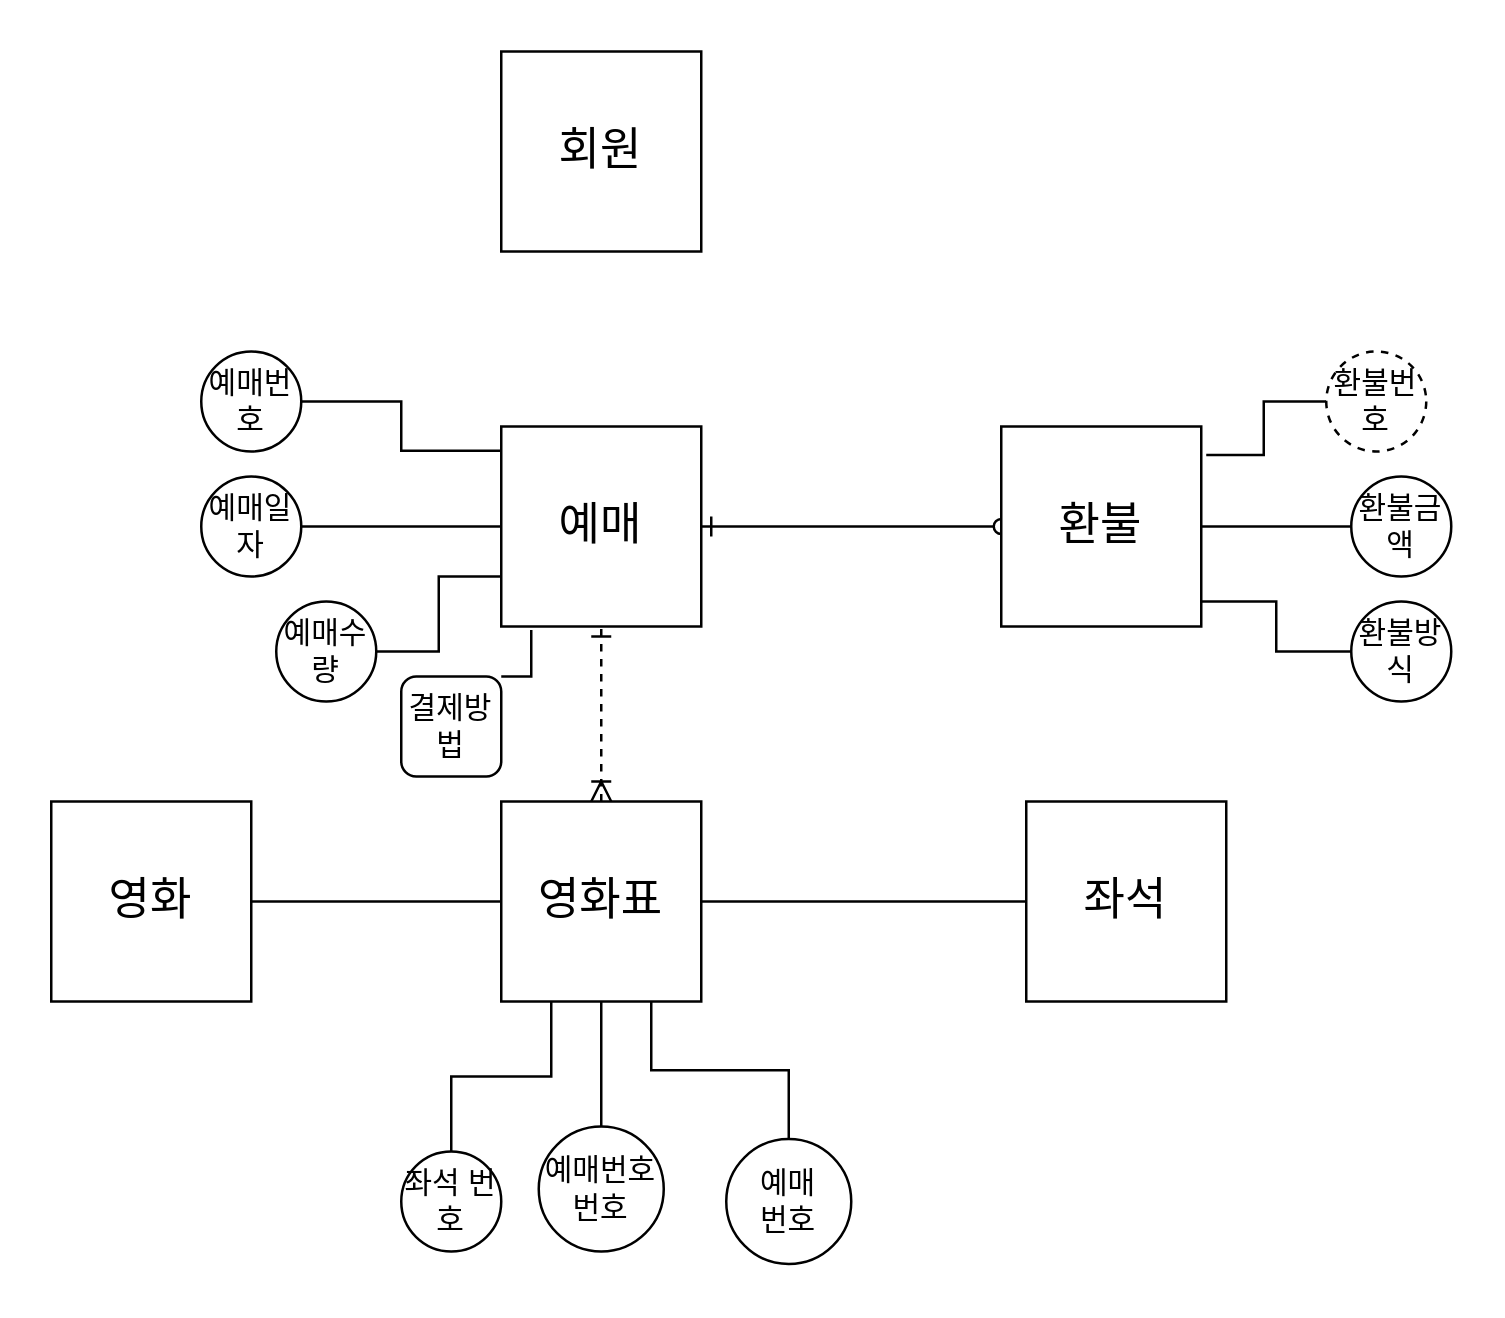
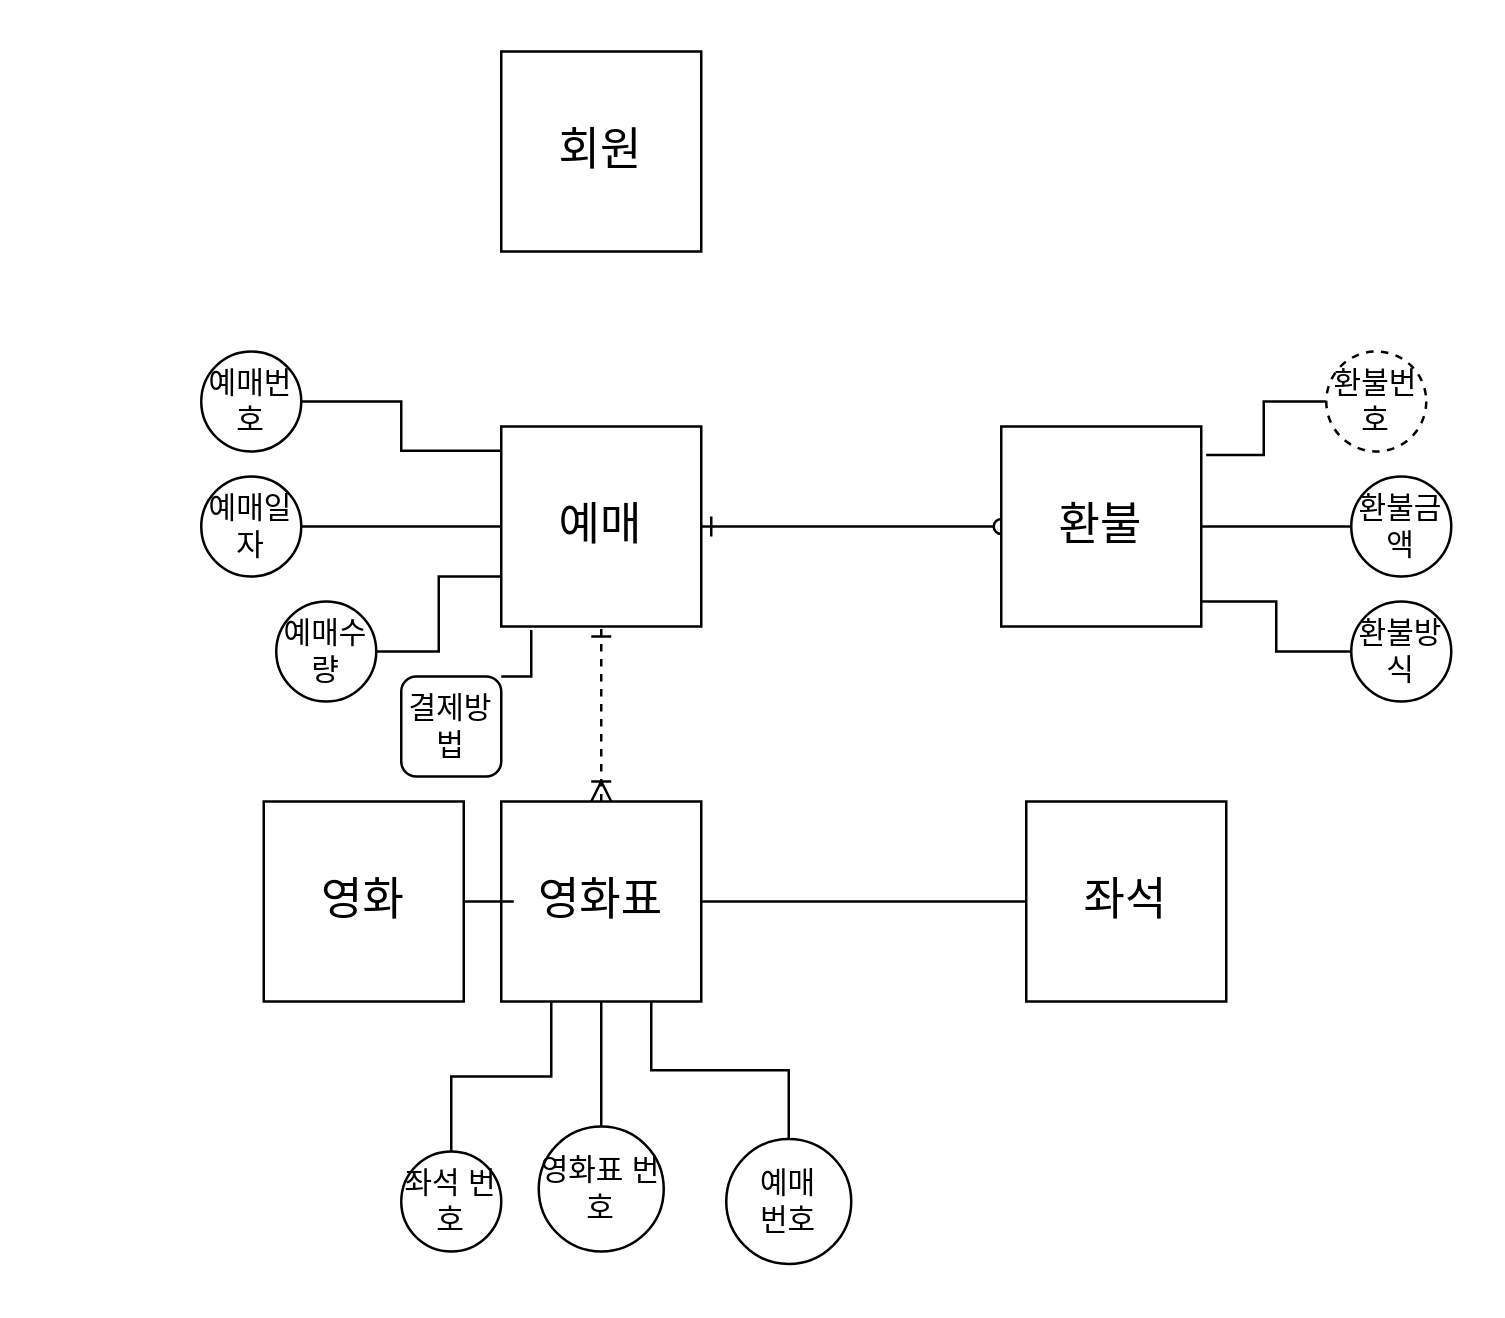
(151, 901) -> (364, 901)
(601, 1189) -> (601, 1189)
